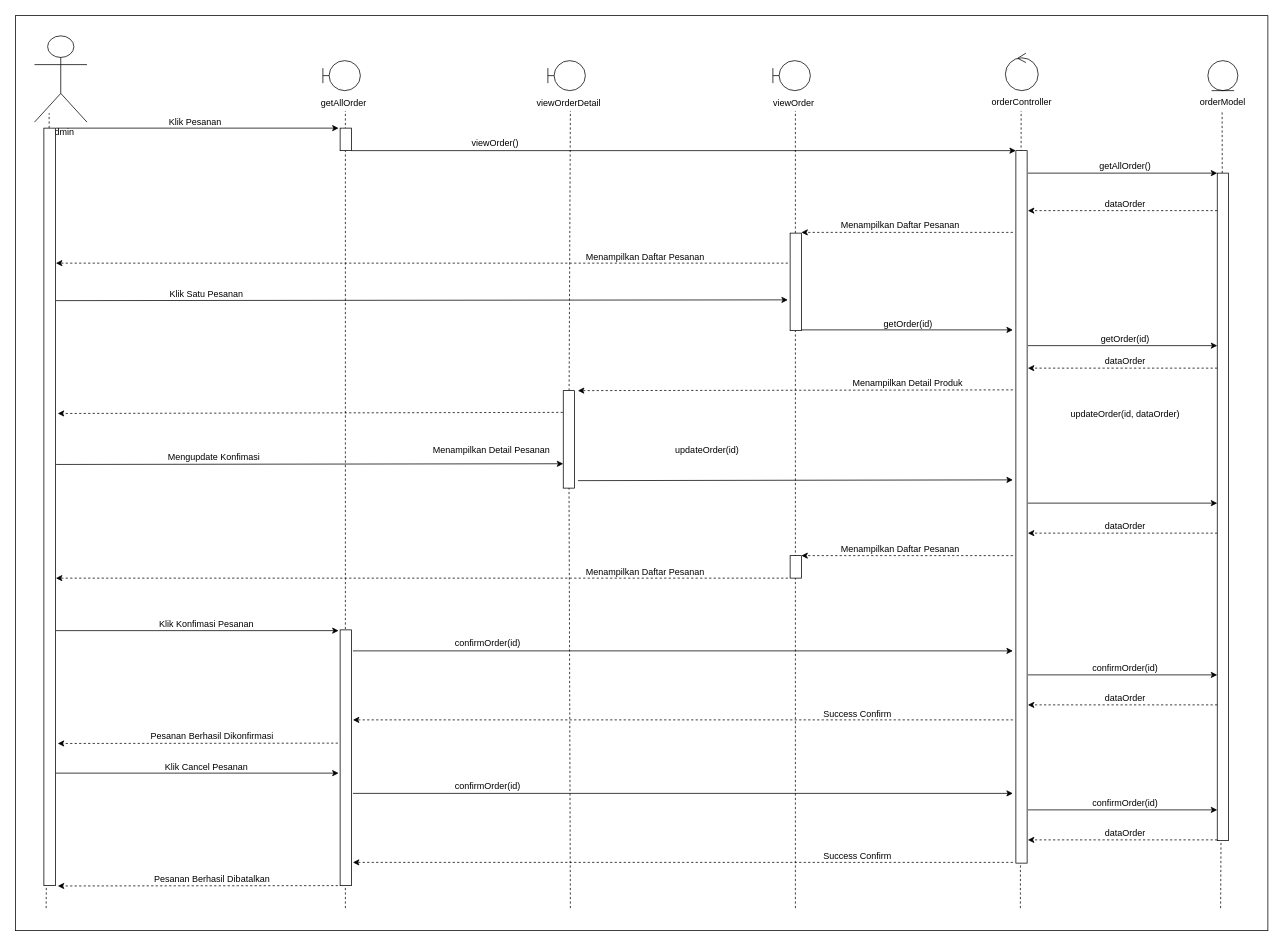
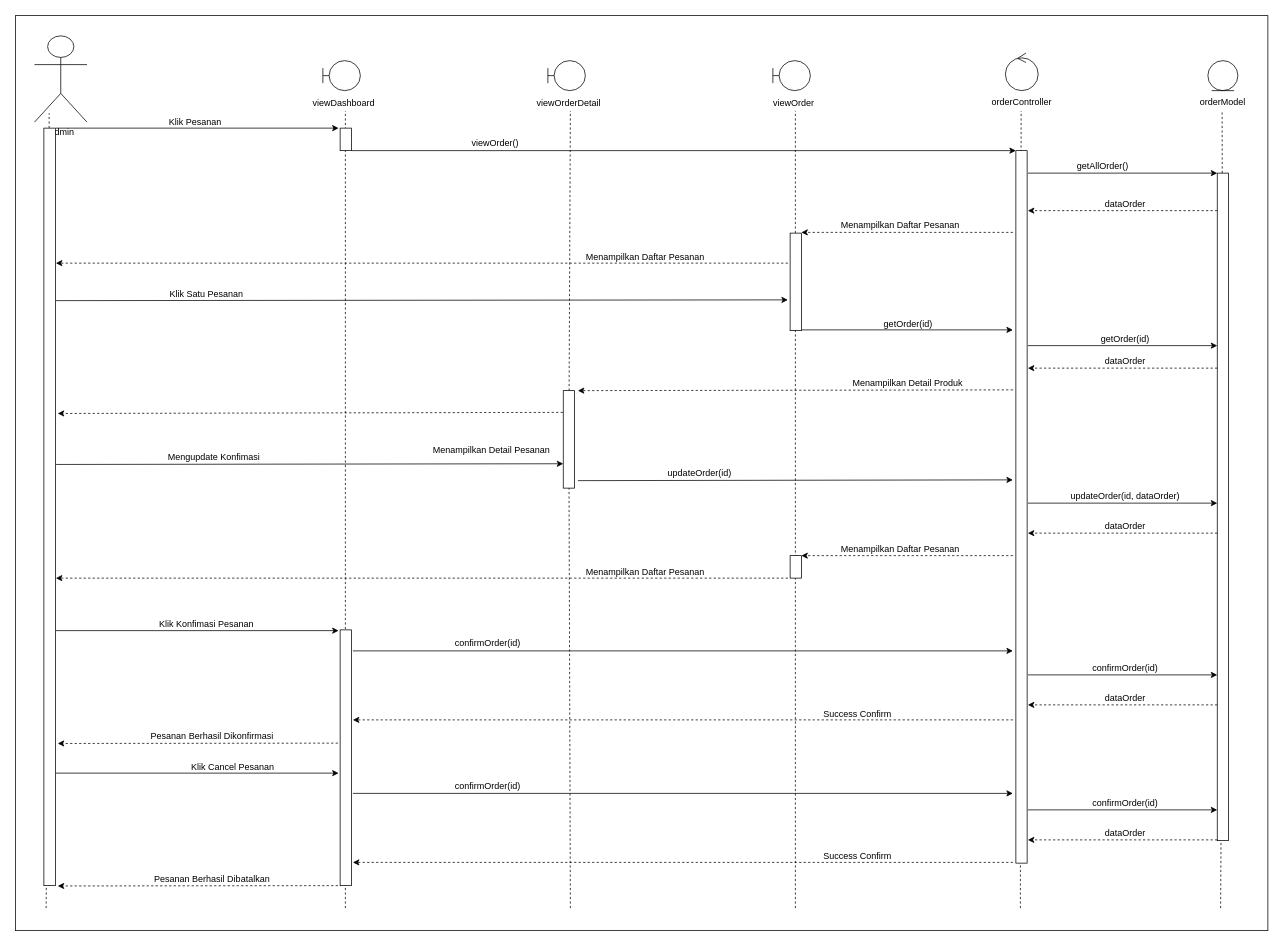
(344, 103) -> (344, 103)
(1125, 166) -> (1103, 166)
(1125, 414) -> (1125, 496)
(707, 450) -> (700, 473)
(207, 767) -> (233, 767)
